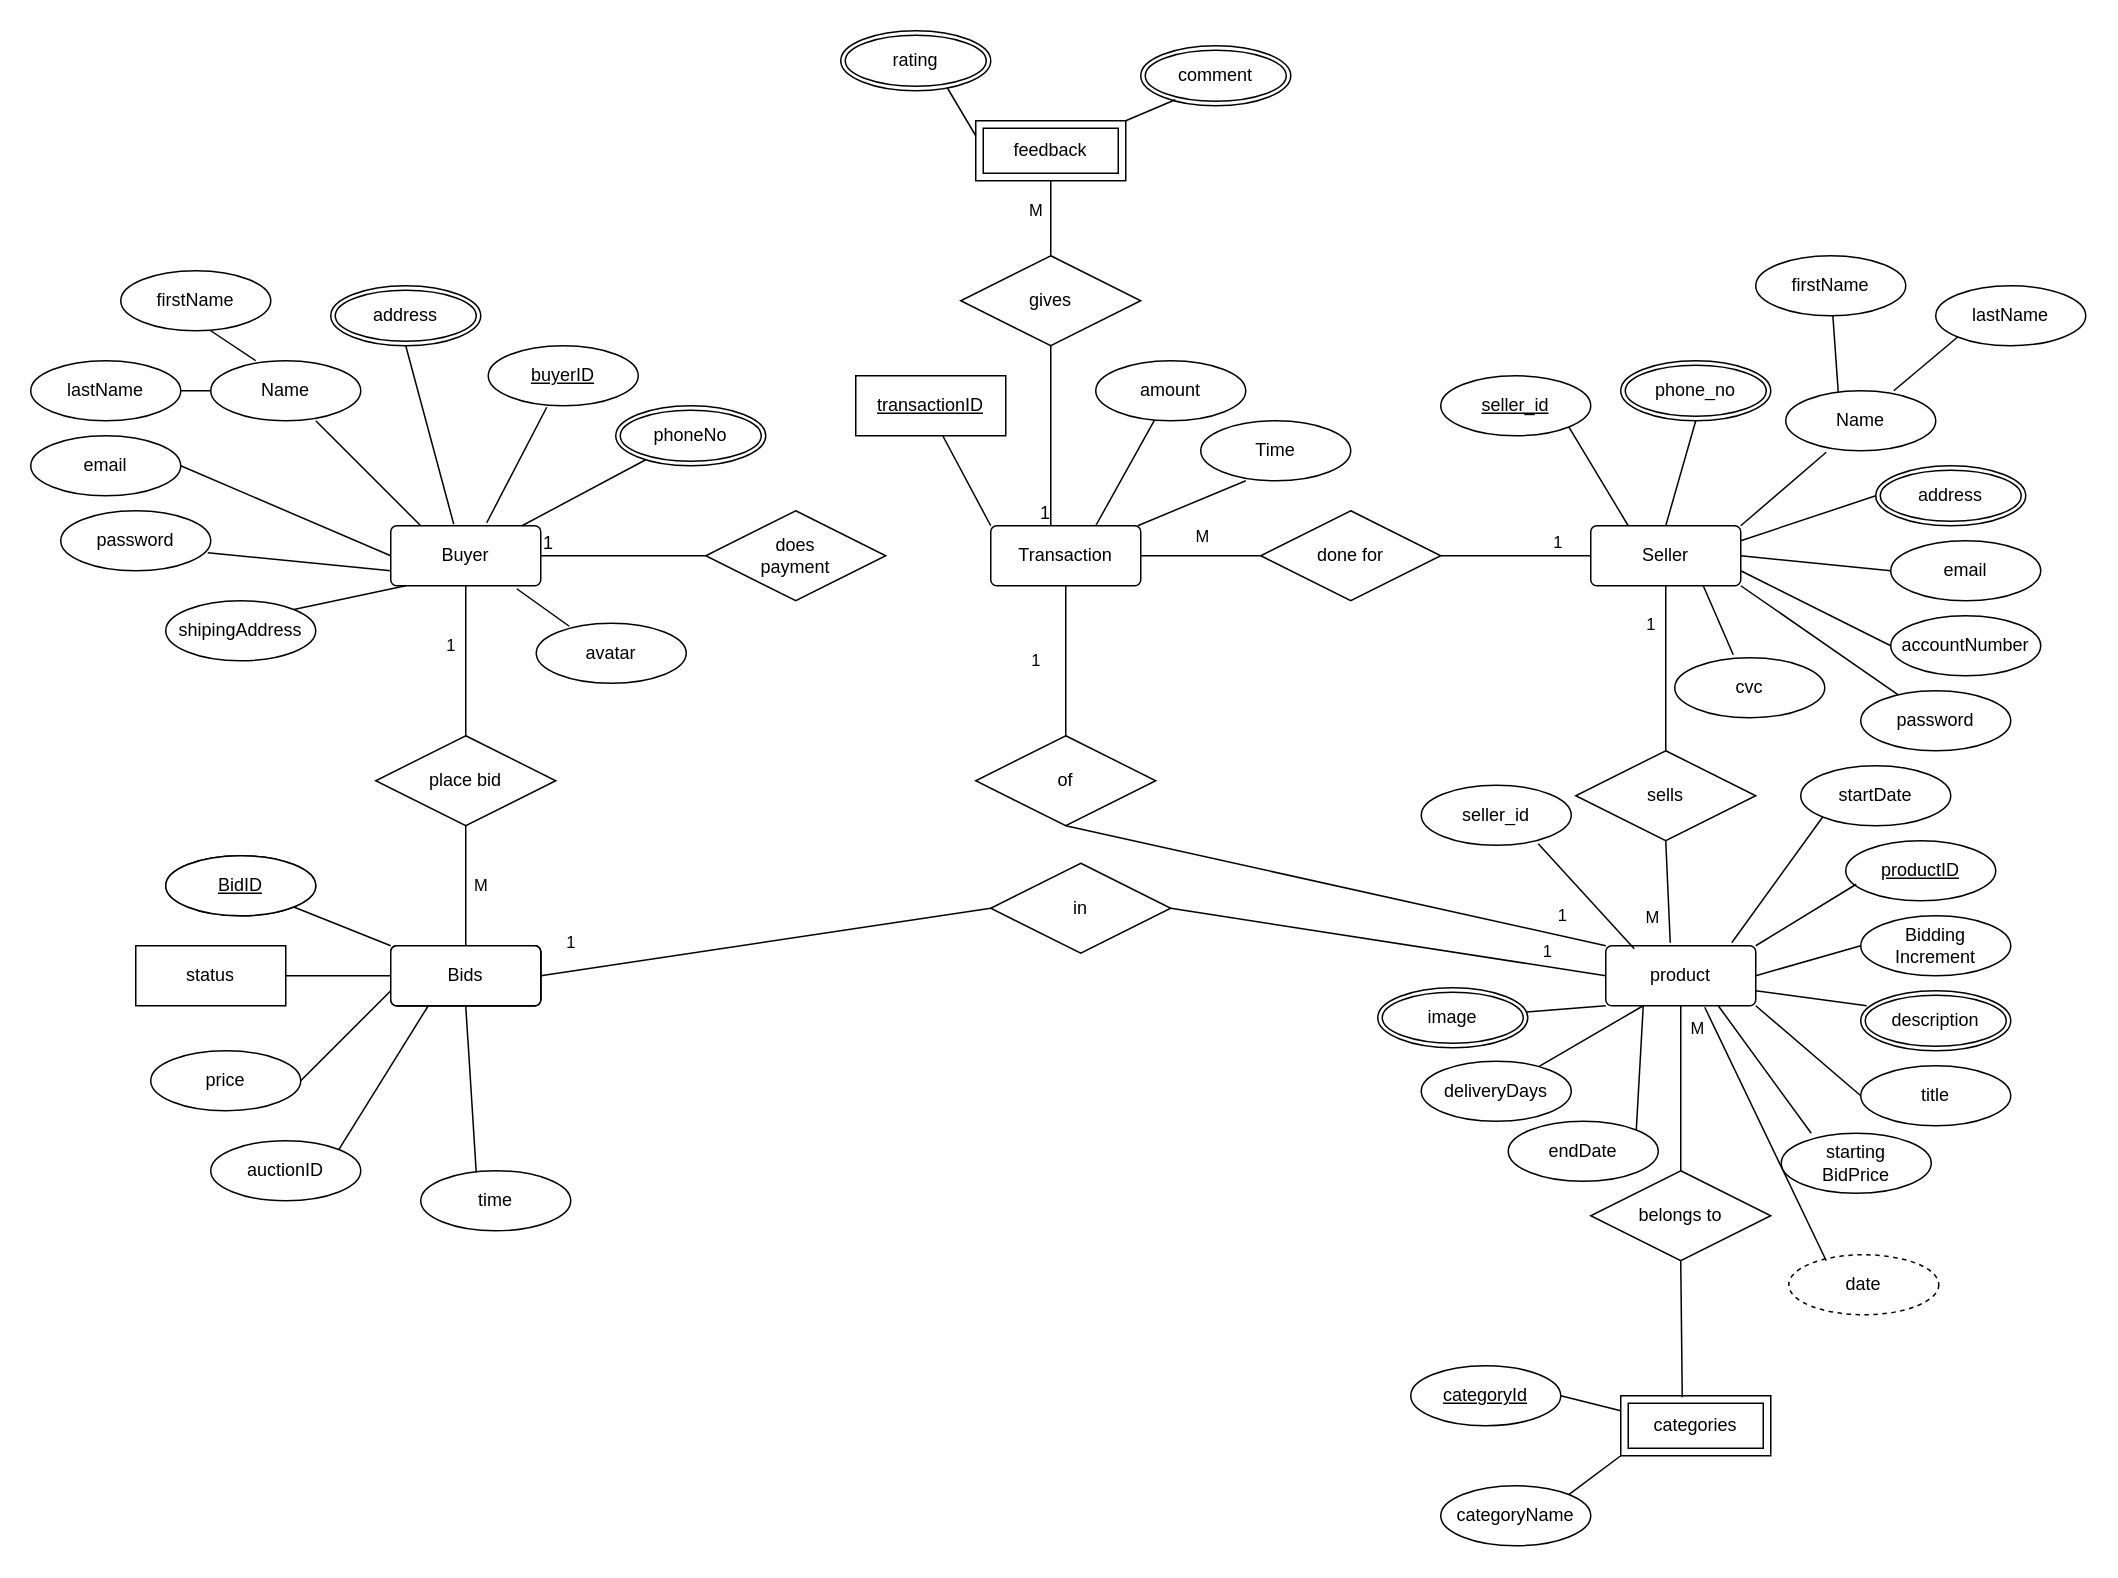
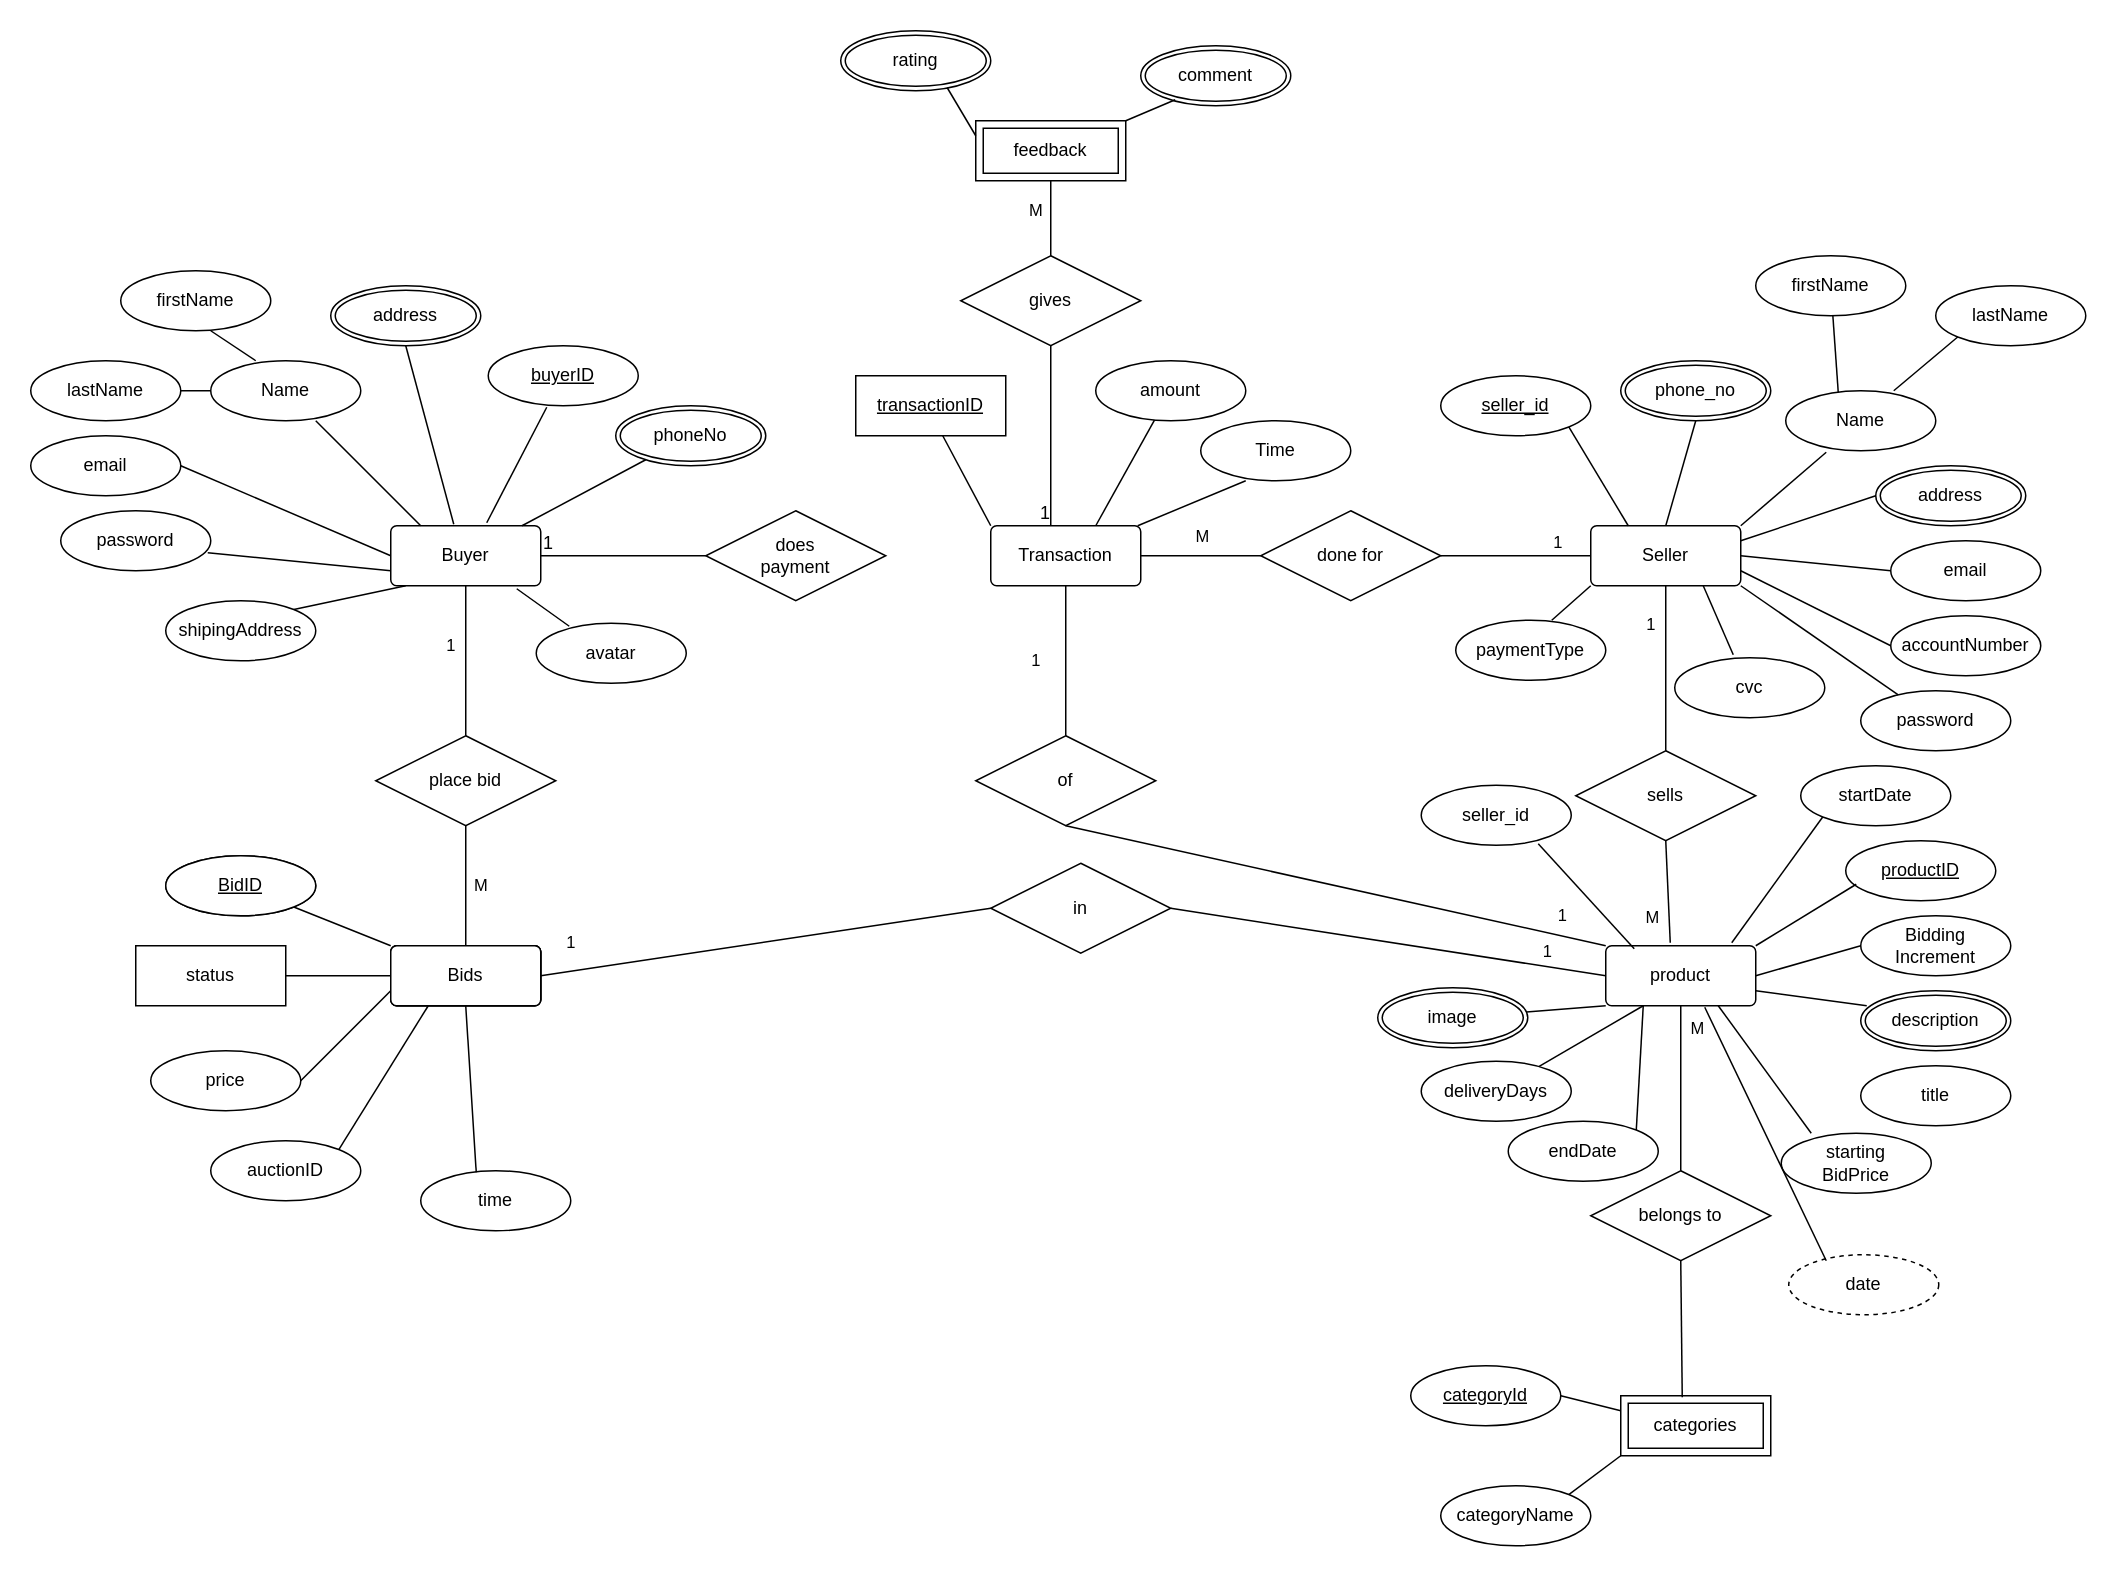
none -> (1571, 603)
none -> (1531, 650)
(1808, 1051) -> none
